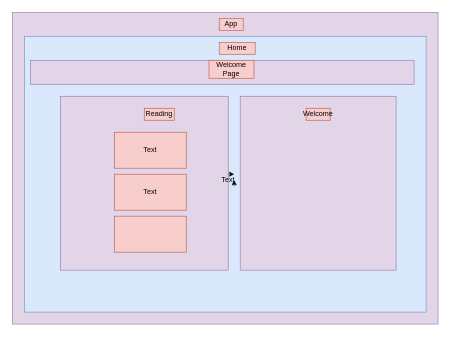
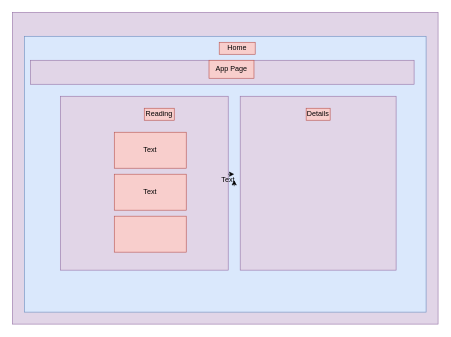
(231, 24) -> none
(232, 69) -> (232, 69)
(318, 114) -> (318, 114)
